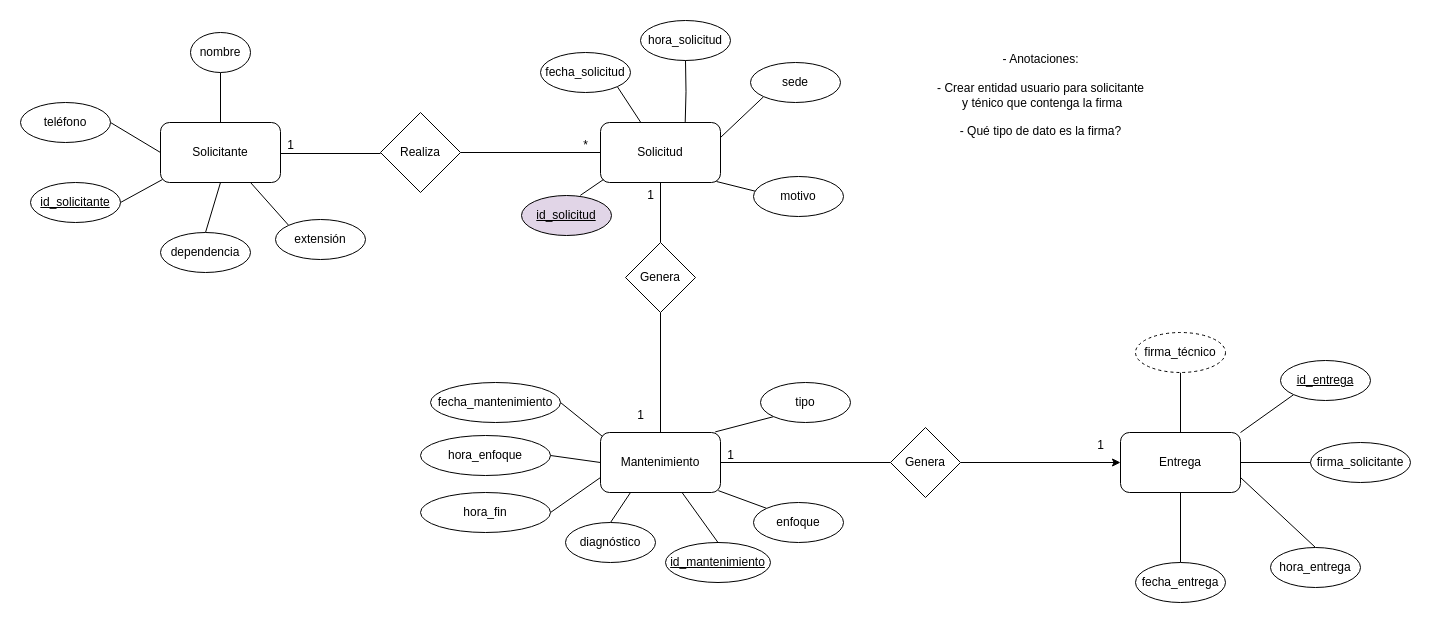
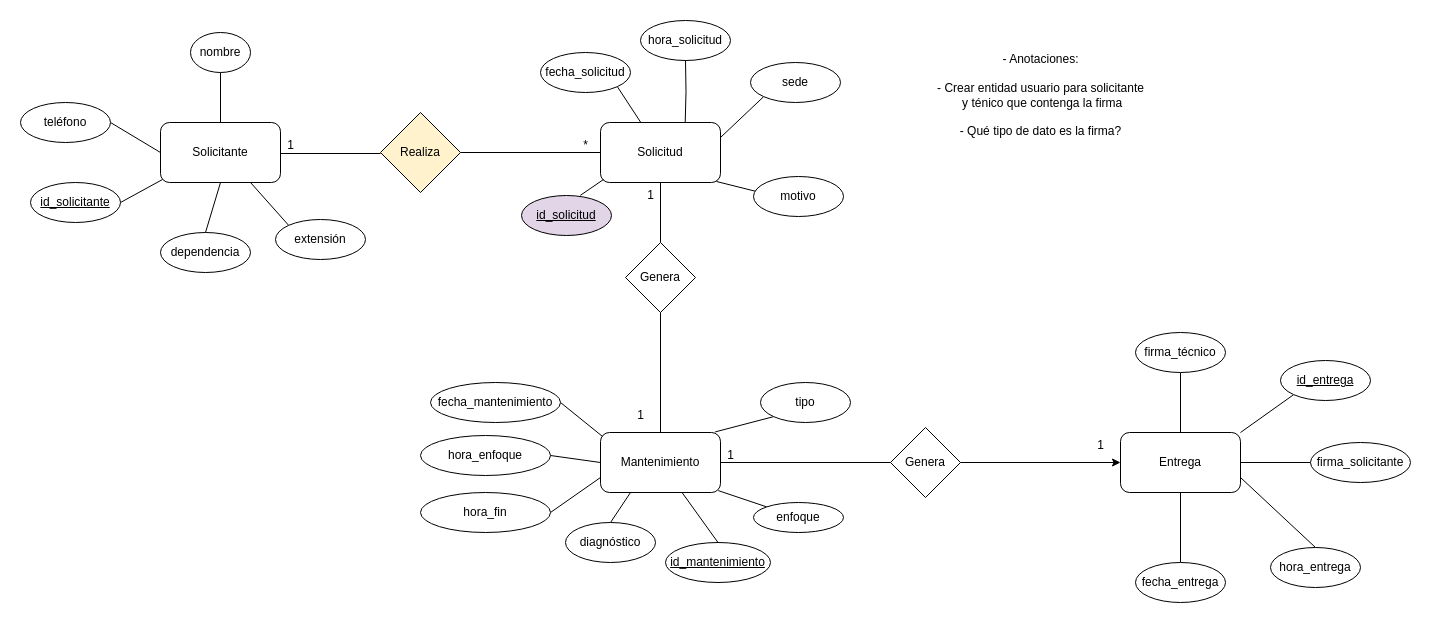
(421, 153) -> (421, 153)
(1181, 353) -> (1181, 353)
(799, 523) -> (799, 518)
